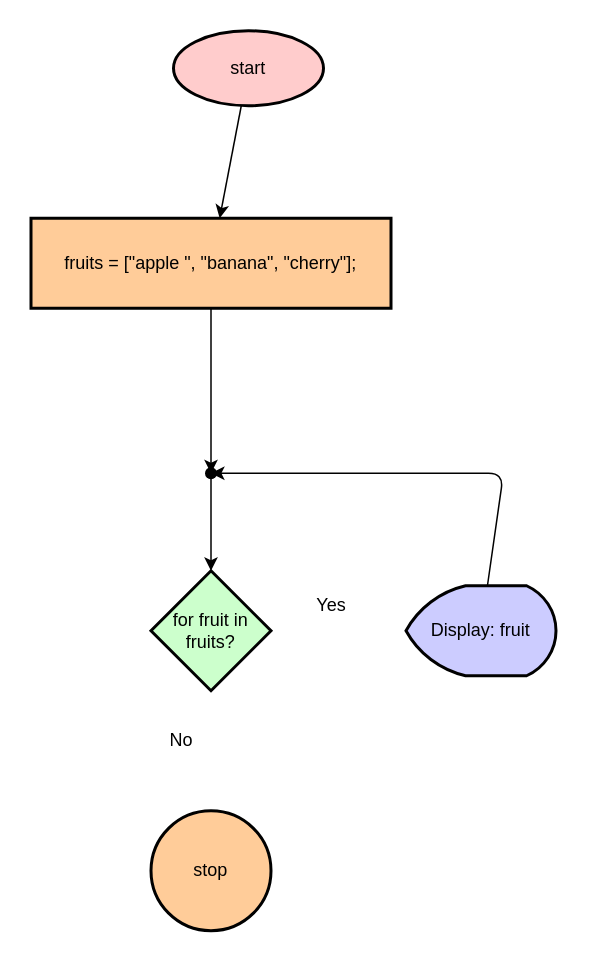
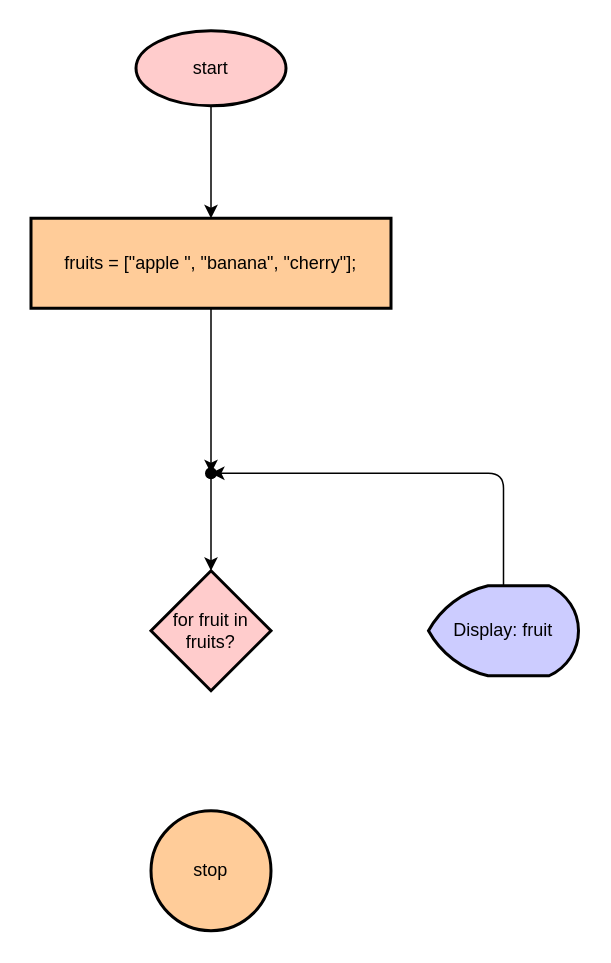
(248, 68) -> (211, 68)
(331, 605) -> none
(211, 631) -> (211, 631)
(481, 631) -> (503, 631)
(181, 740) -> none
